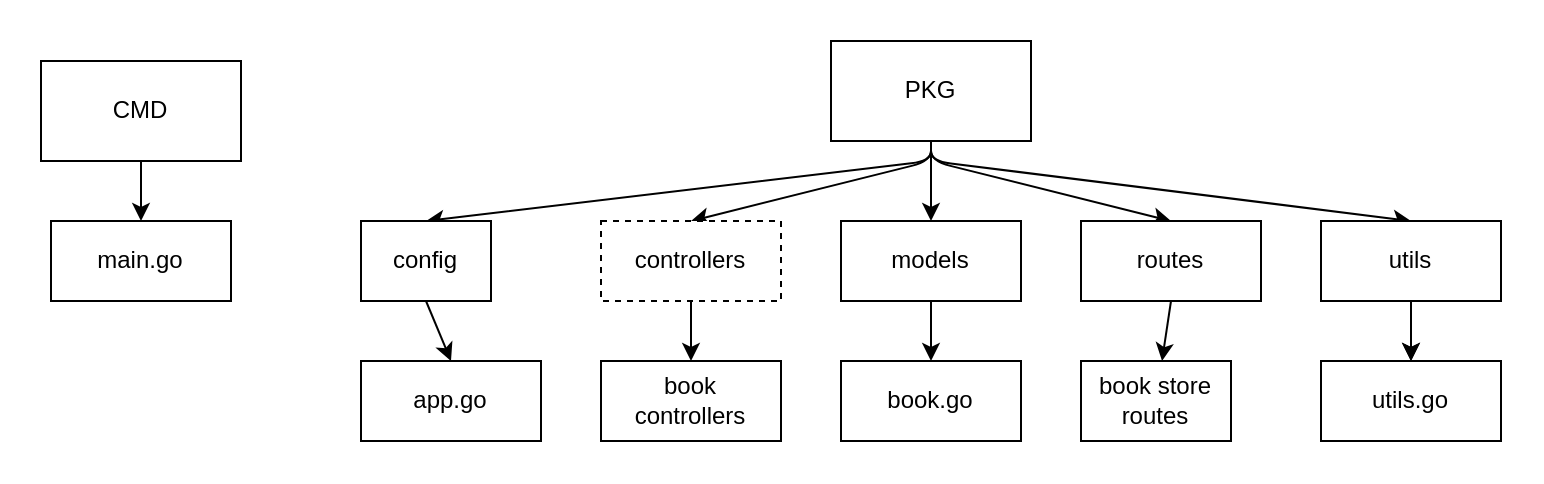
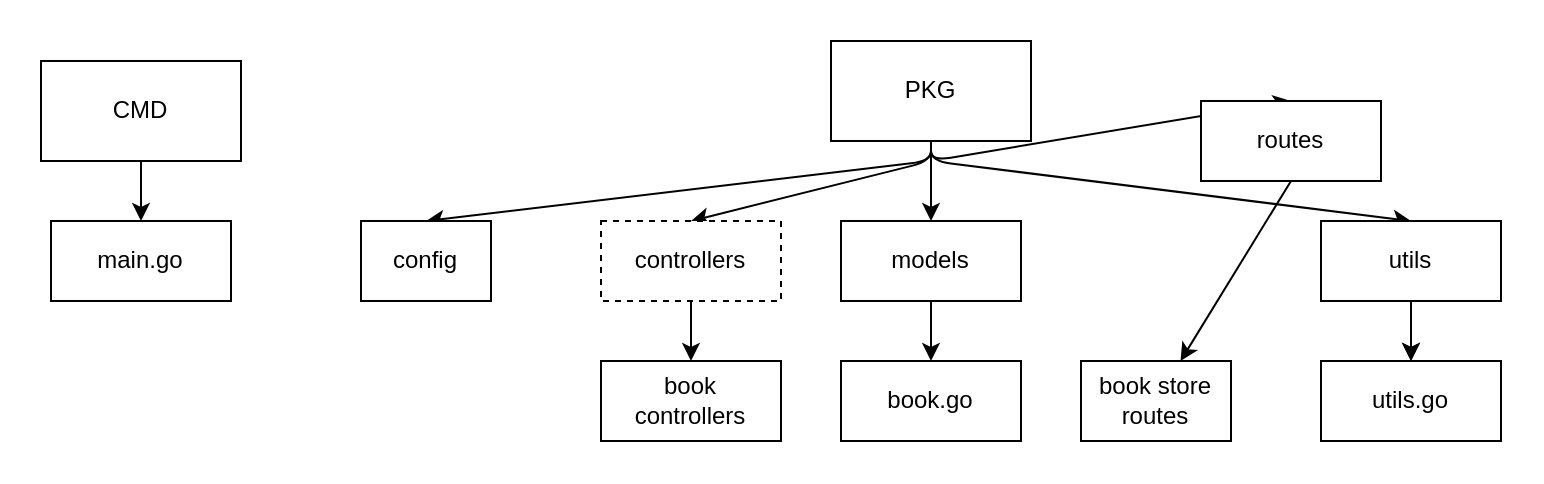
(1171, 261) -> (1291, 141)
(436, 325) -> none
(451, 401) -> none
